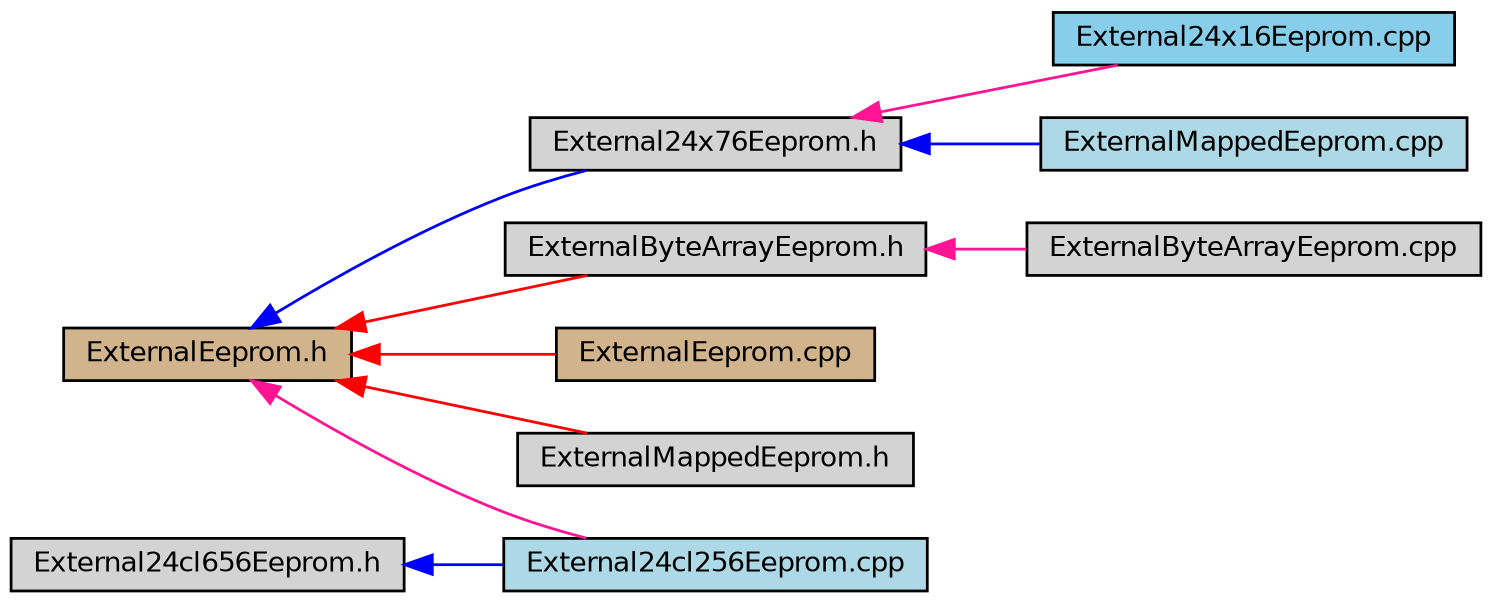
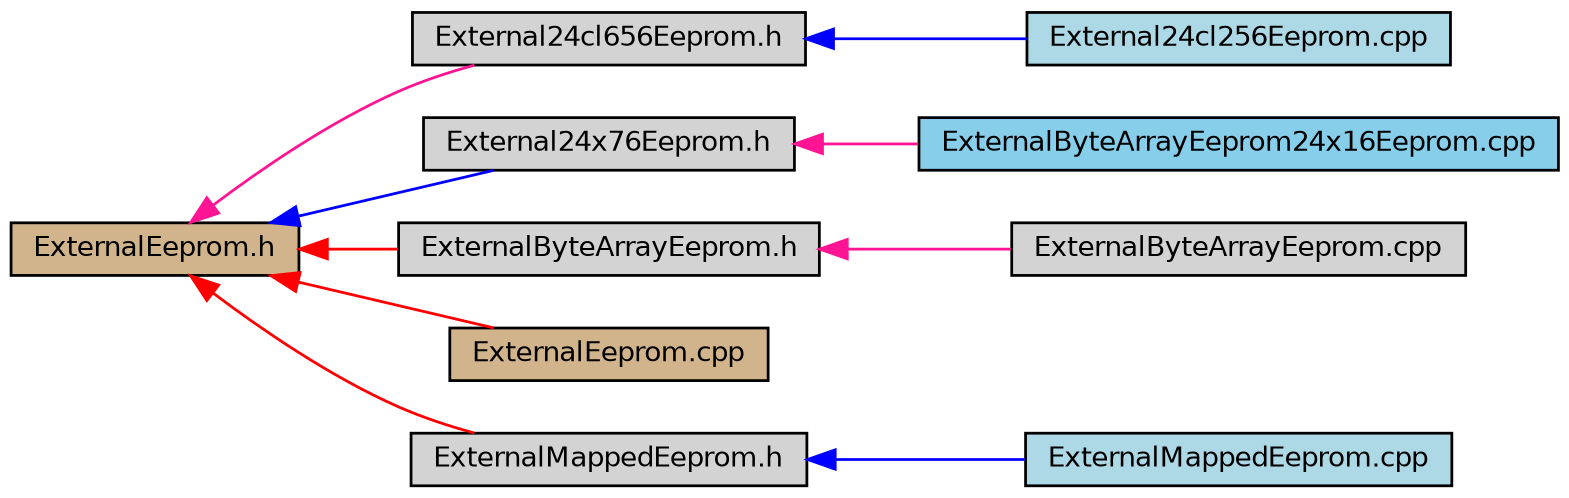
(1254, 39) -> (1239, 144)
(985, 144) -> (930, 459)
(426, 478) -> (337, 123)
